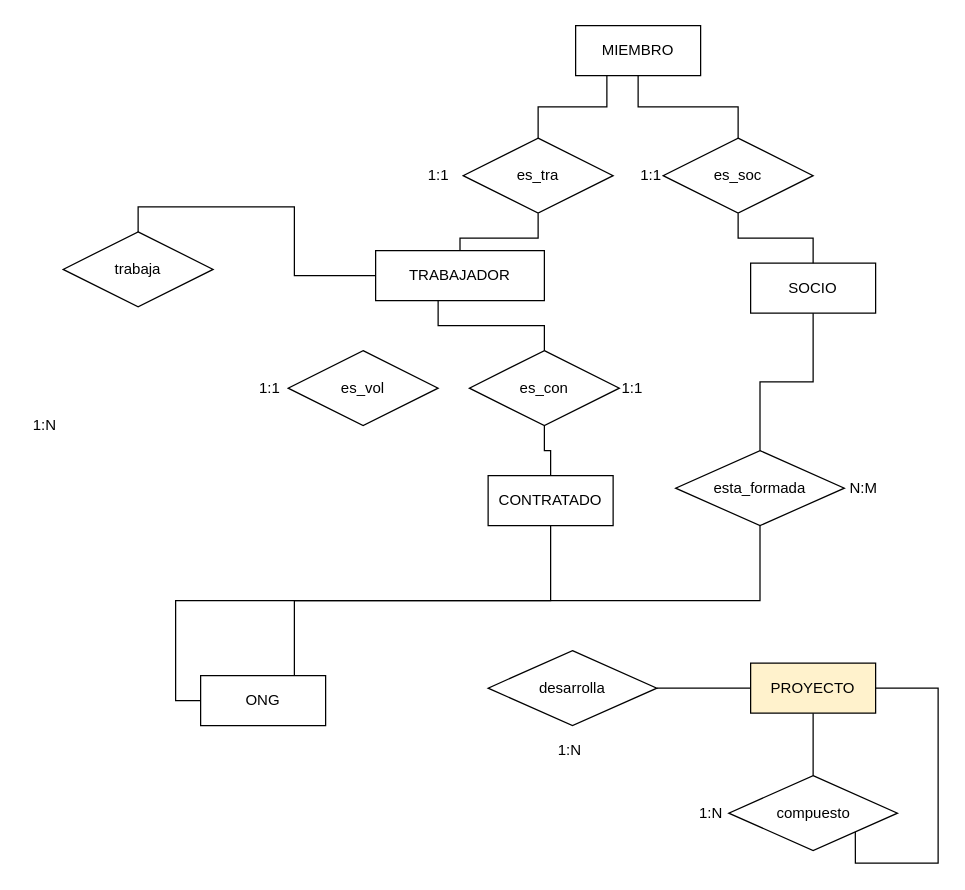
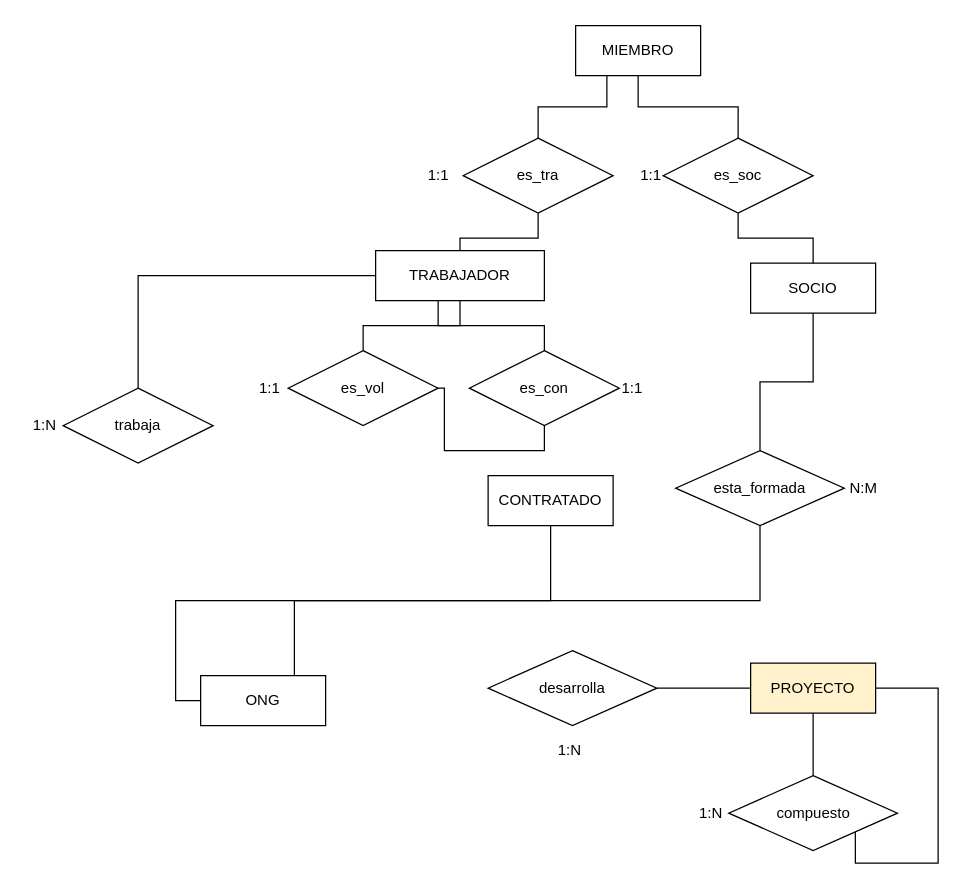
(138, 269) -> (138, 426)
none -> (387, 326)
(551, 459) -> (462, 451)
